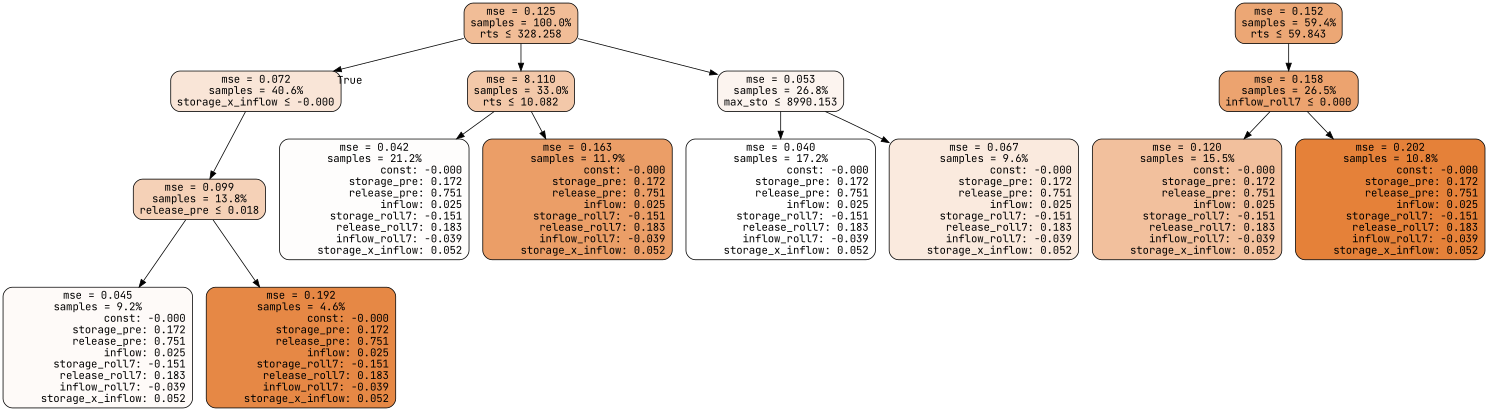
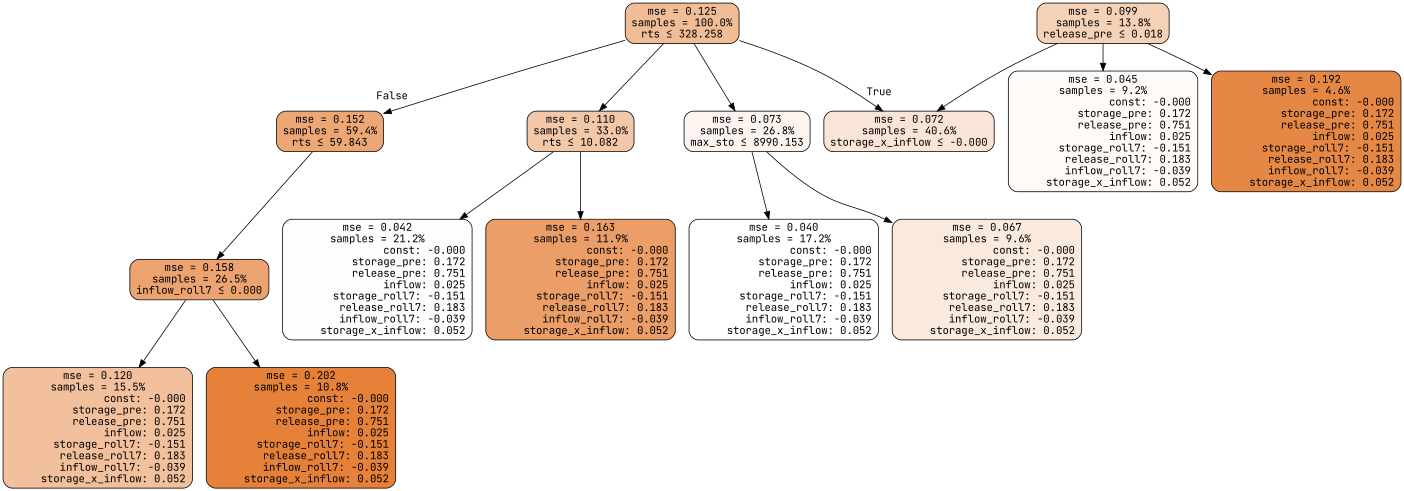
none -> (508, 75)
(521, 91) -> (581, 131)
(781, 91) -> (747, 131)
(230, 142) -> (999, 72)
